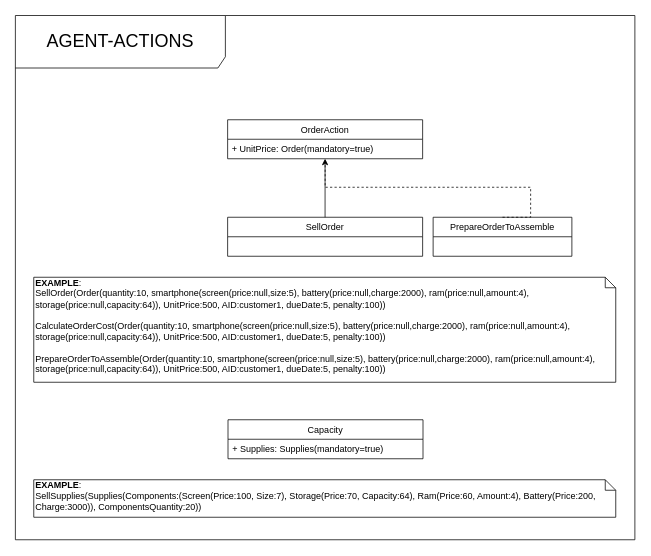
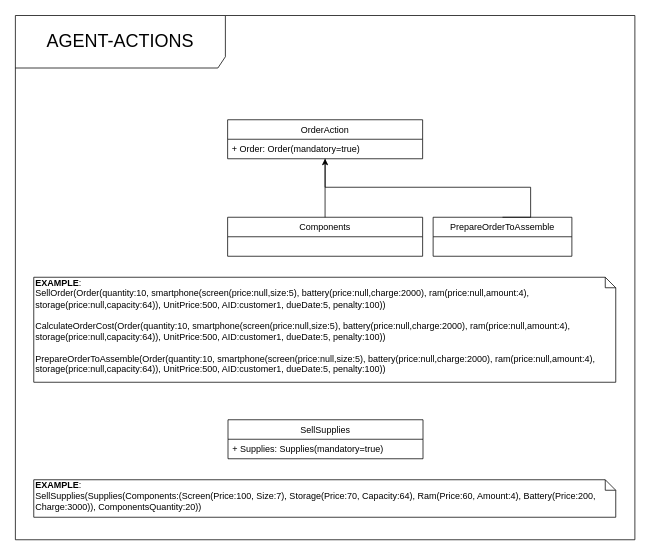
(312, 149) -> (304, 149)
(443, 187) -> (443, 187)
(325, 227) -> (325, 227)
(325, 430) -> (325, 430)
